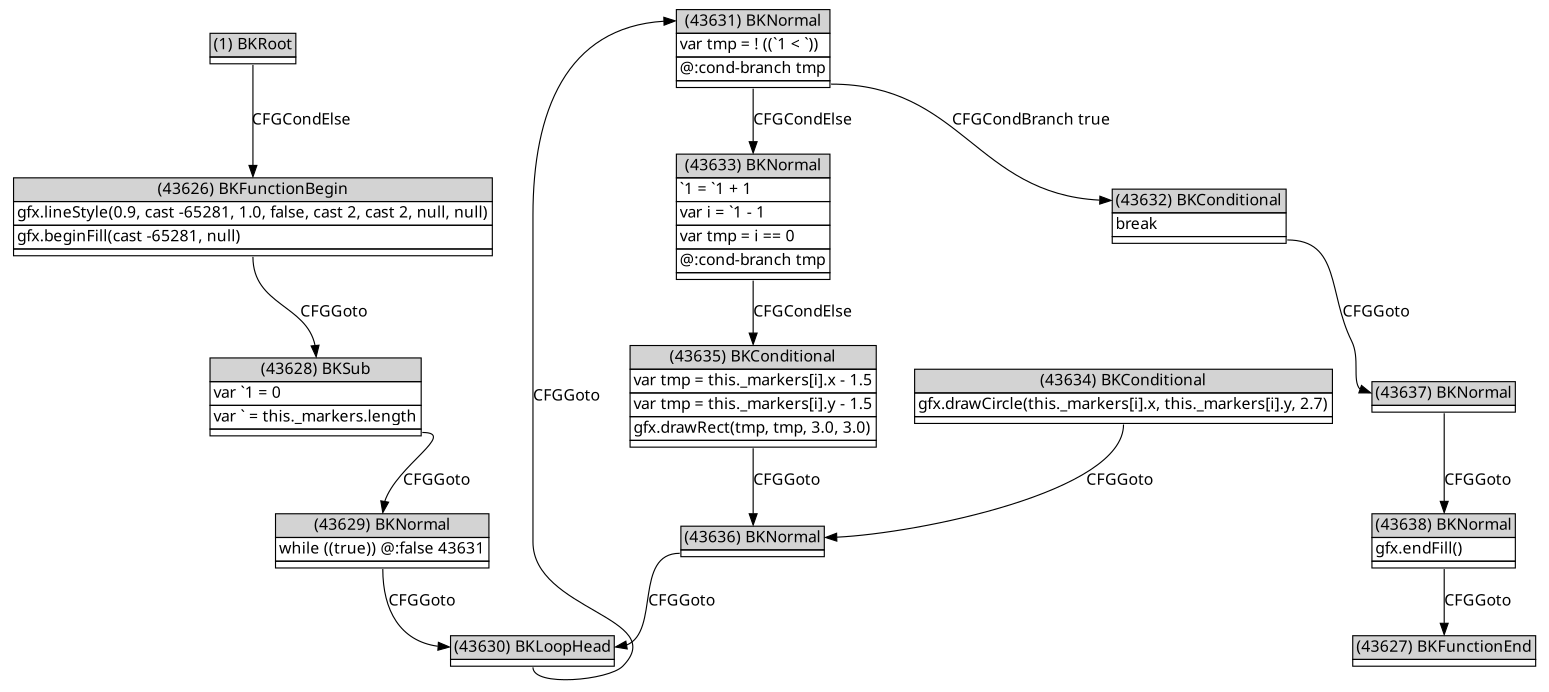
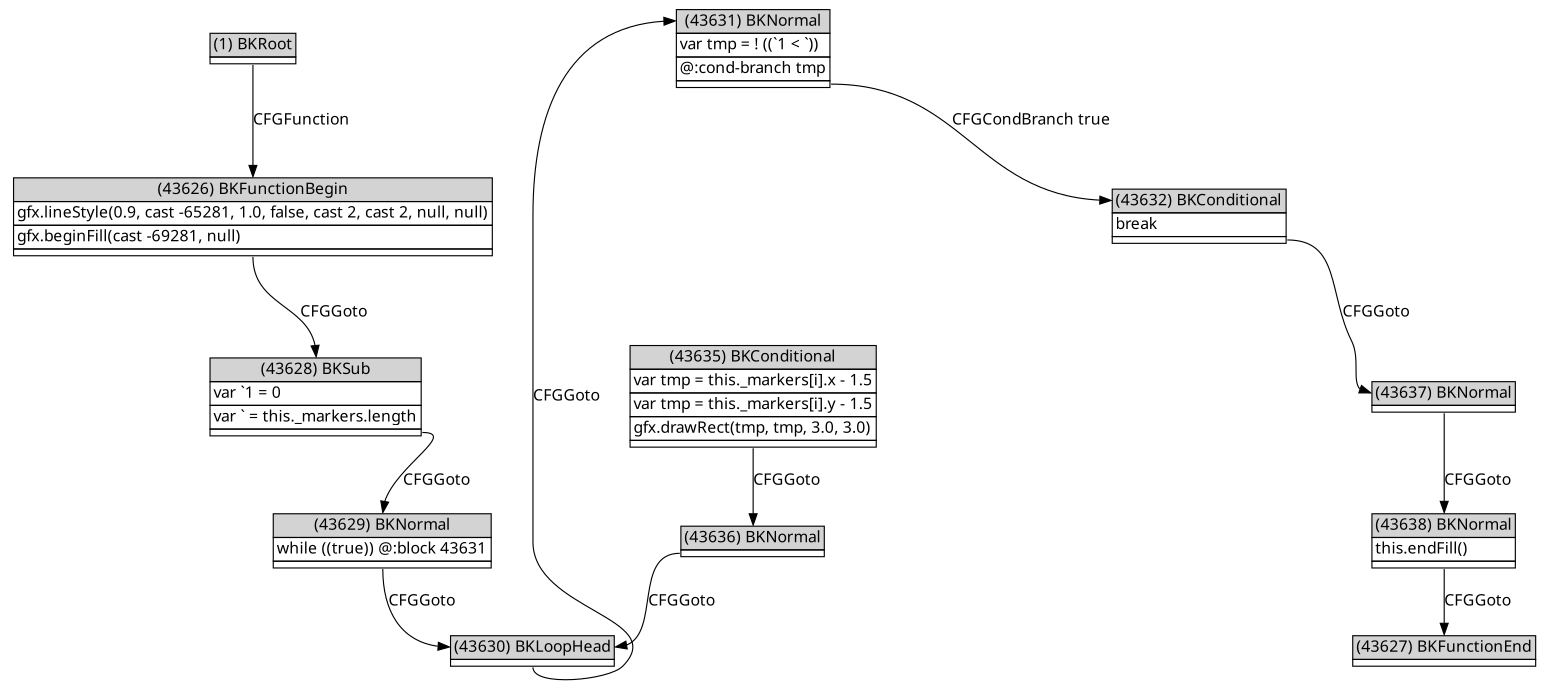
(301, 120) -> (301, 120)
(753, 216) -> none
(129, 237) -> (129, 237)
(1124, 396) -> none
(382, 549) -> (382, 549)
(1419, 549) -> (1422, 549)
